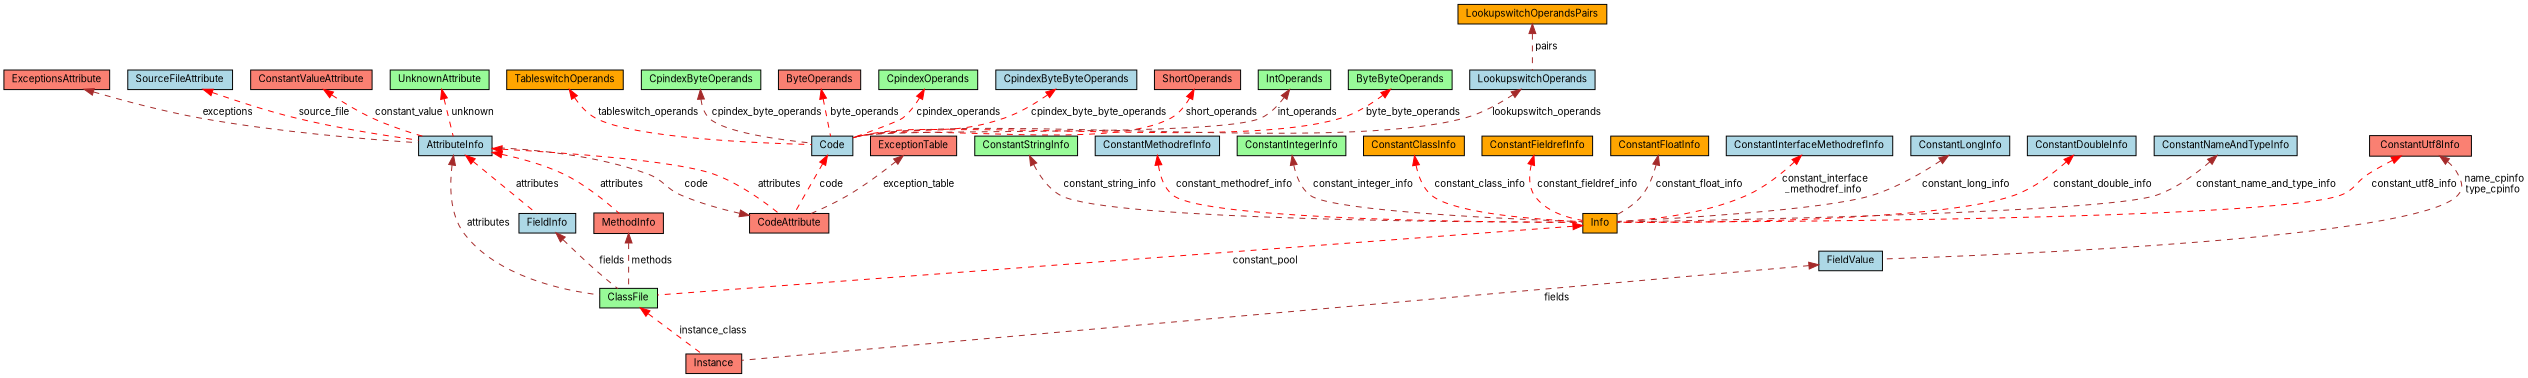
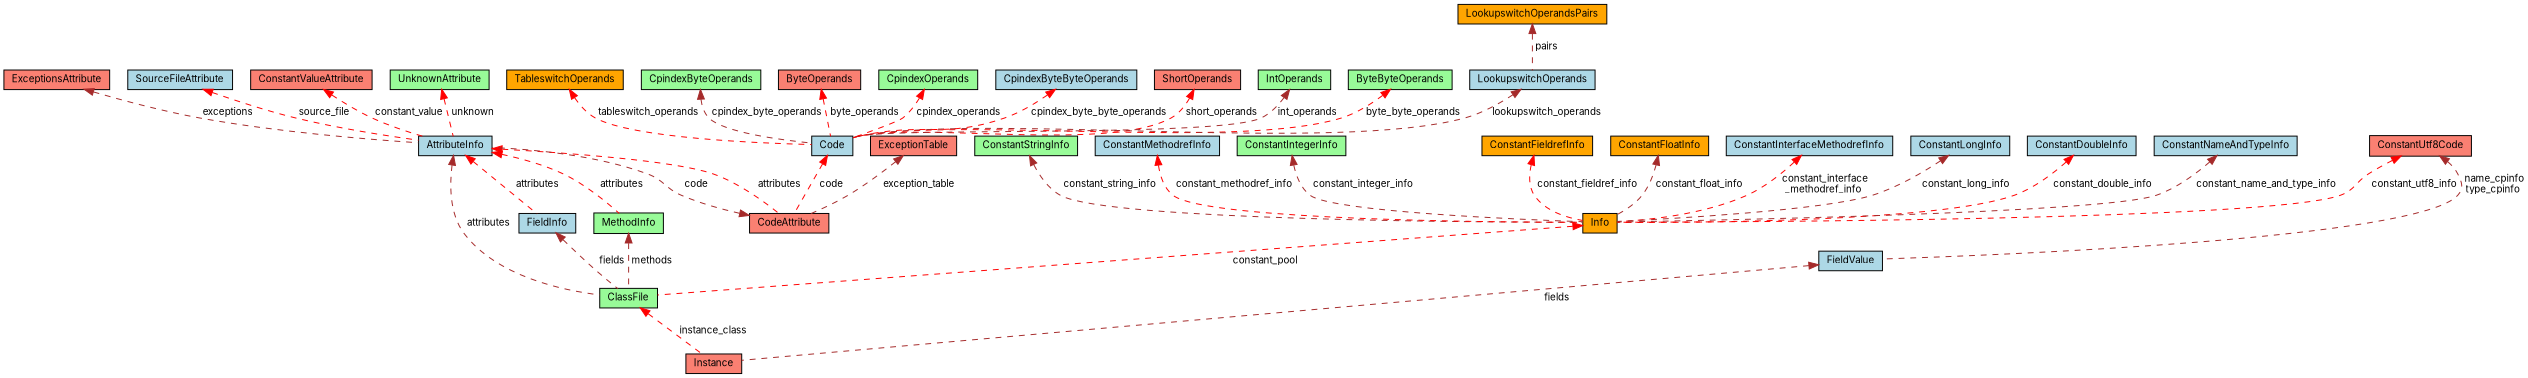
(1414, 146) -> none
(2420, 146) -> (2420, 146)
(629, 223) -> (629, 223)
